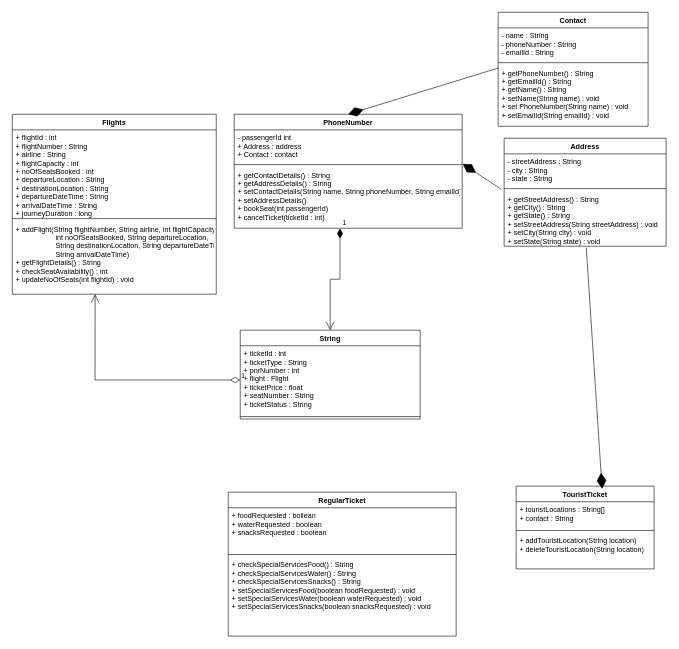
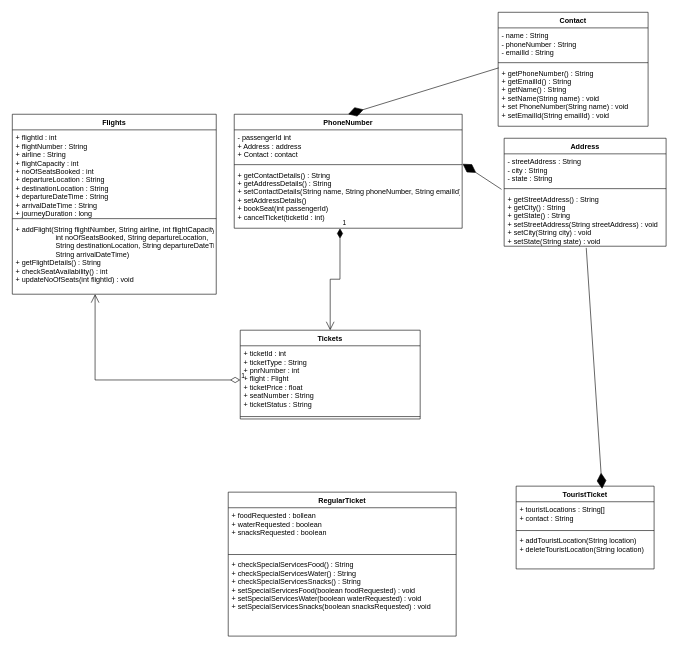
(330, 338) -> (330, 338)
